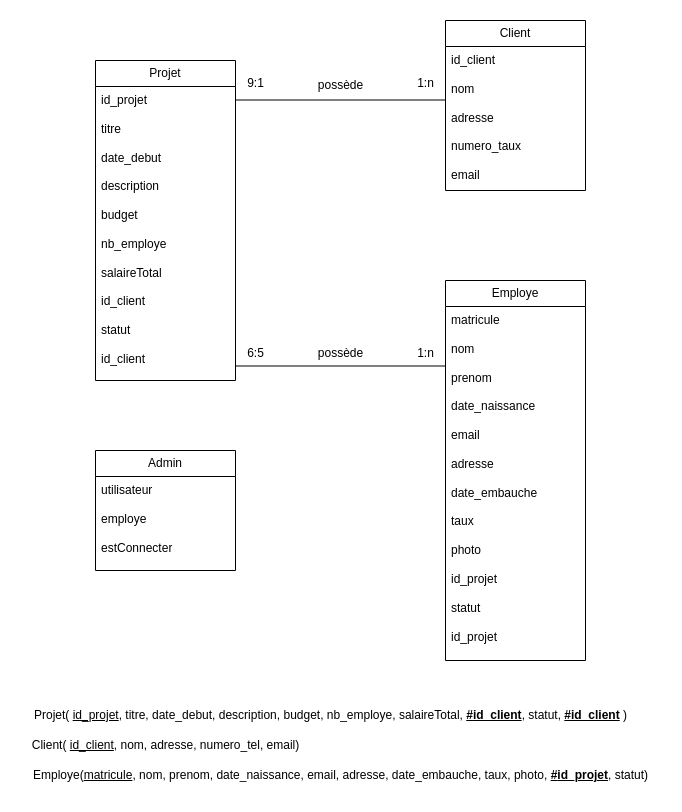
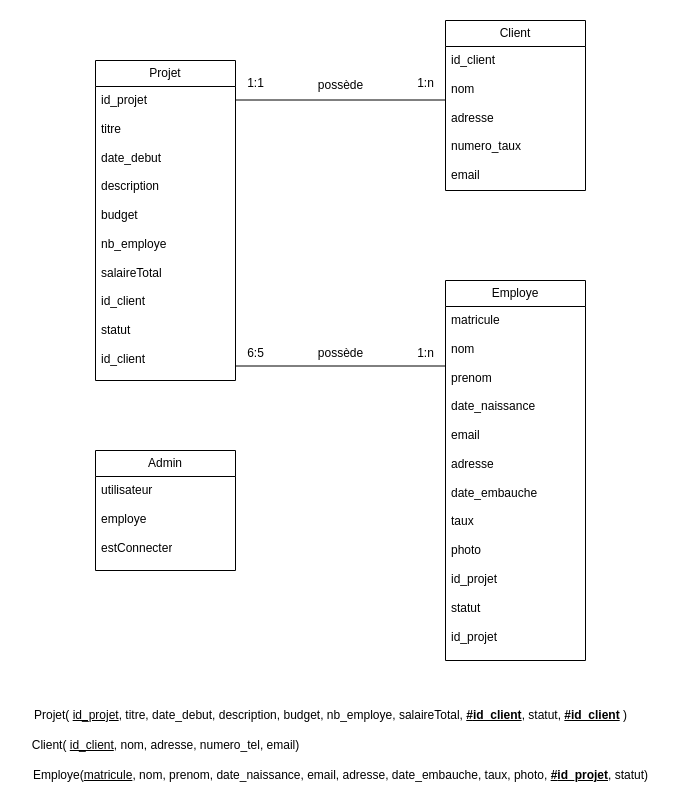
(256, 84) -> (256, 84)
